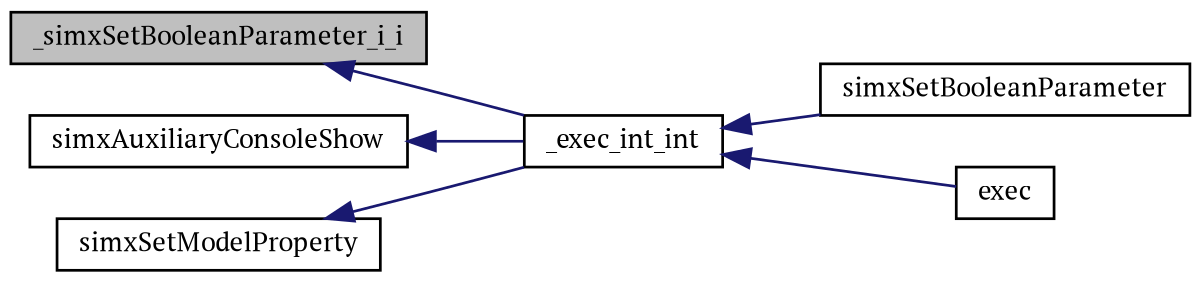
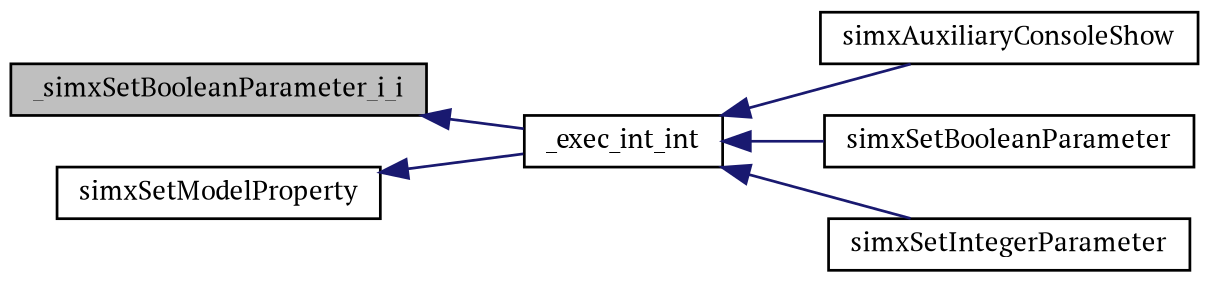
(480, 141) -> (830, 86)
(1005, 193) -> (1009, 244)
